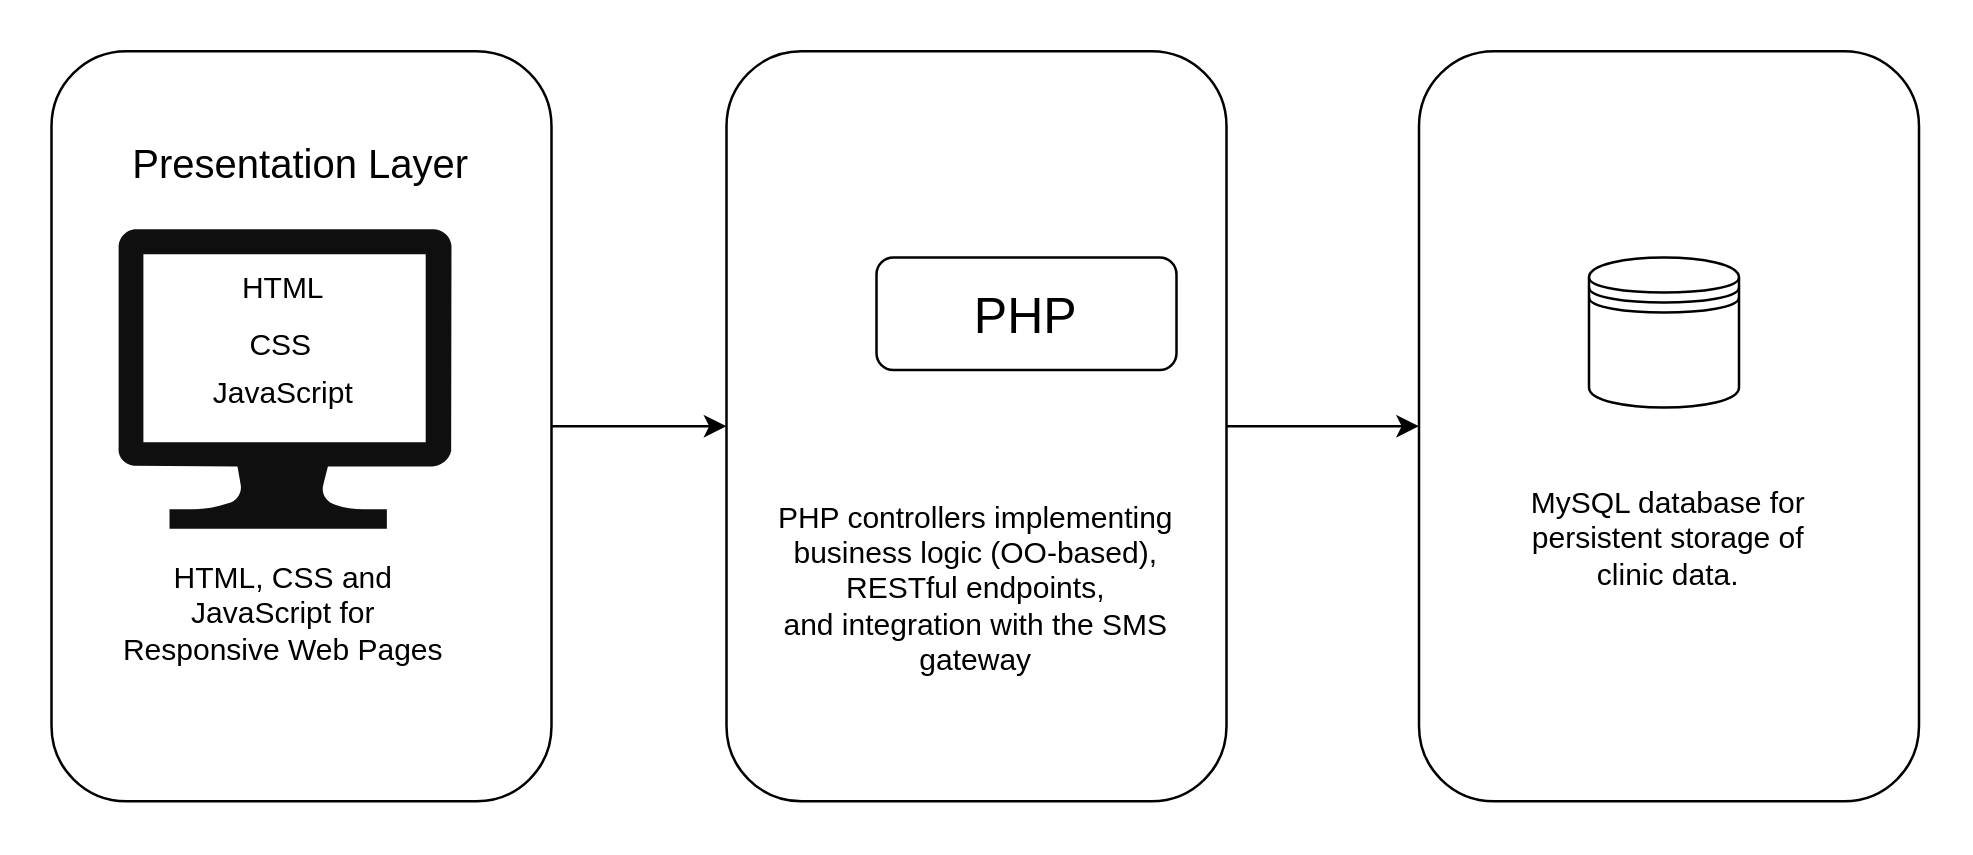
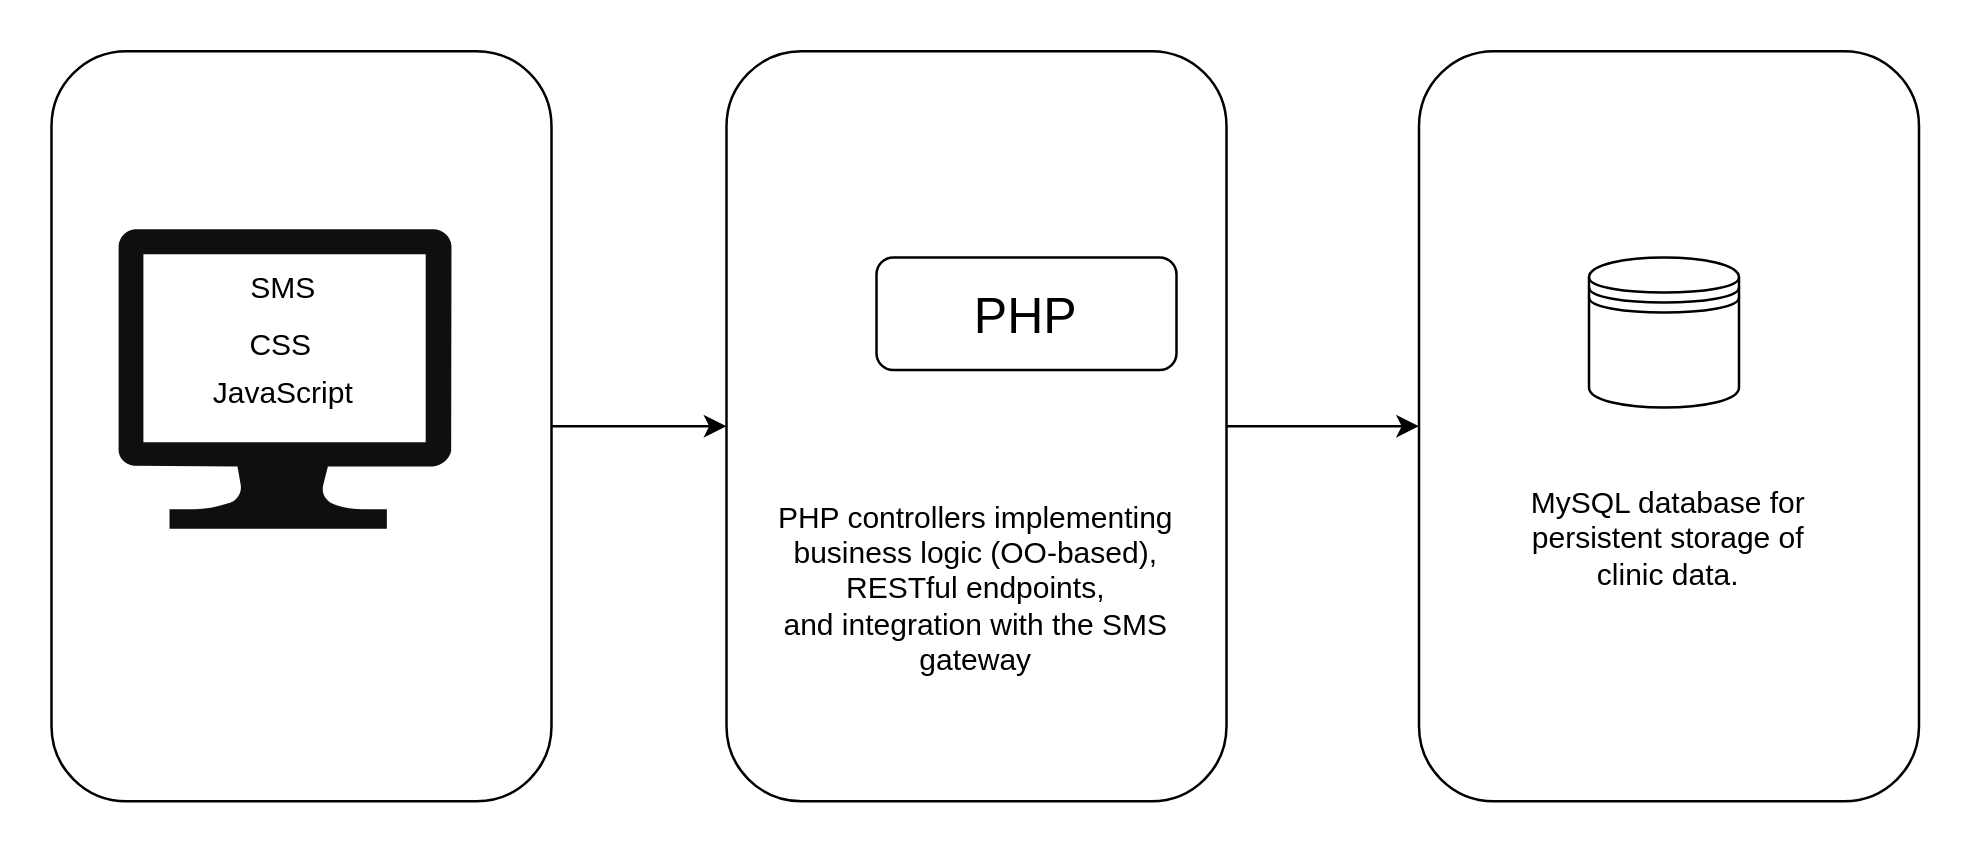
(301, 164) -> none
(284, 289) -> (284, 289)
(285, 614) -> none
